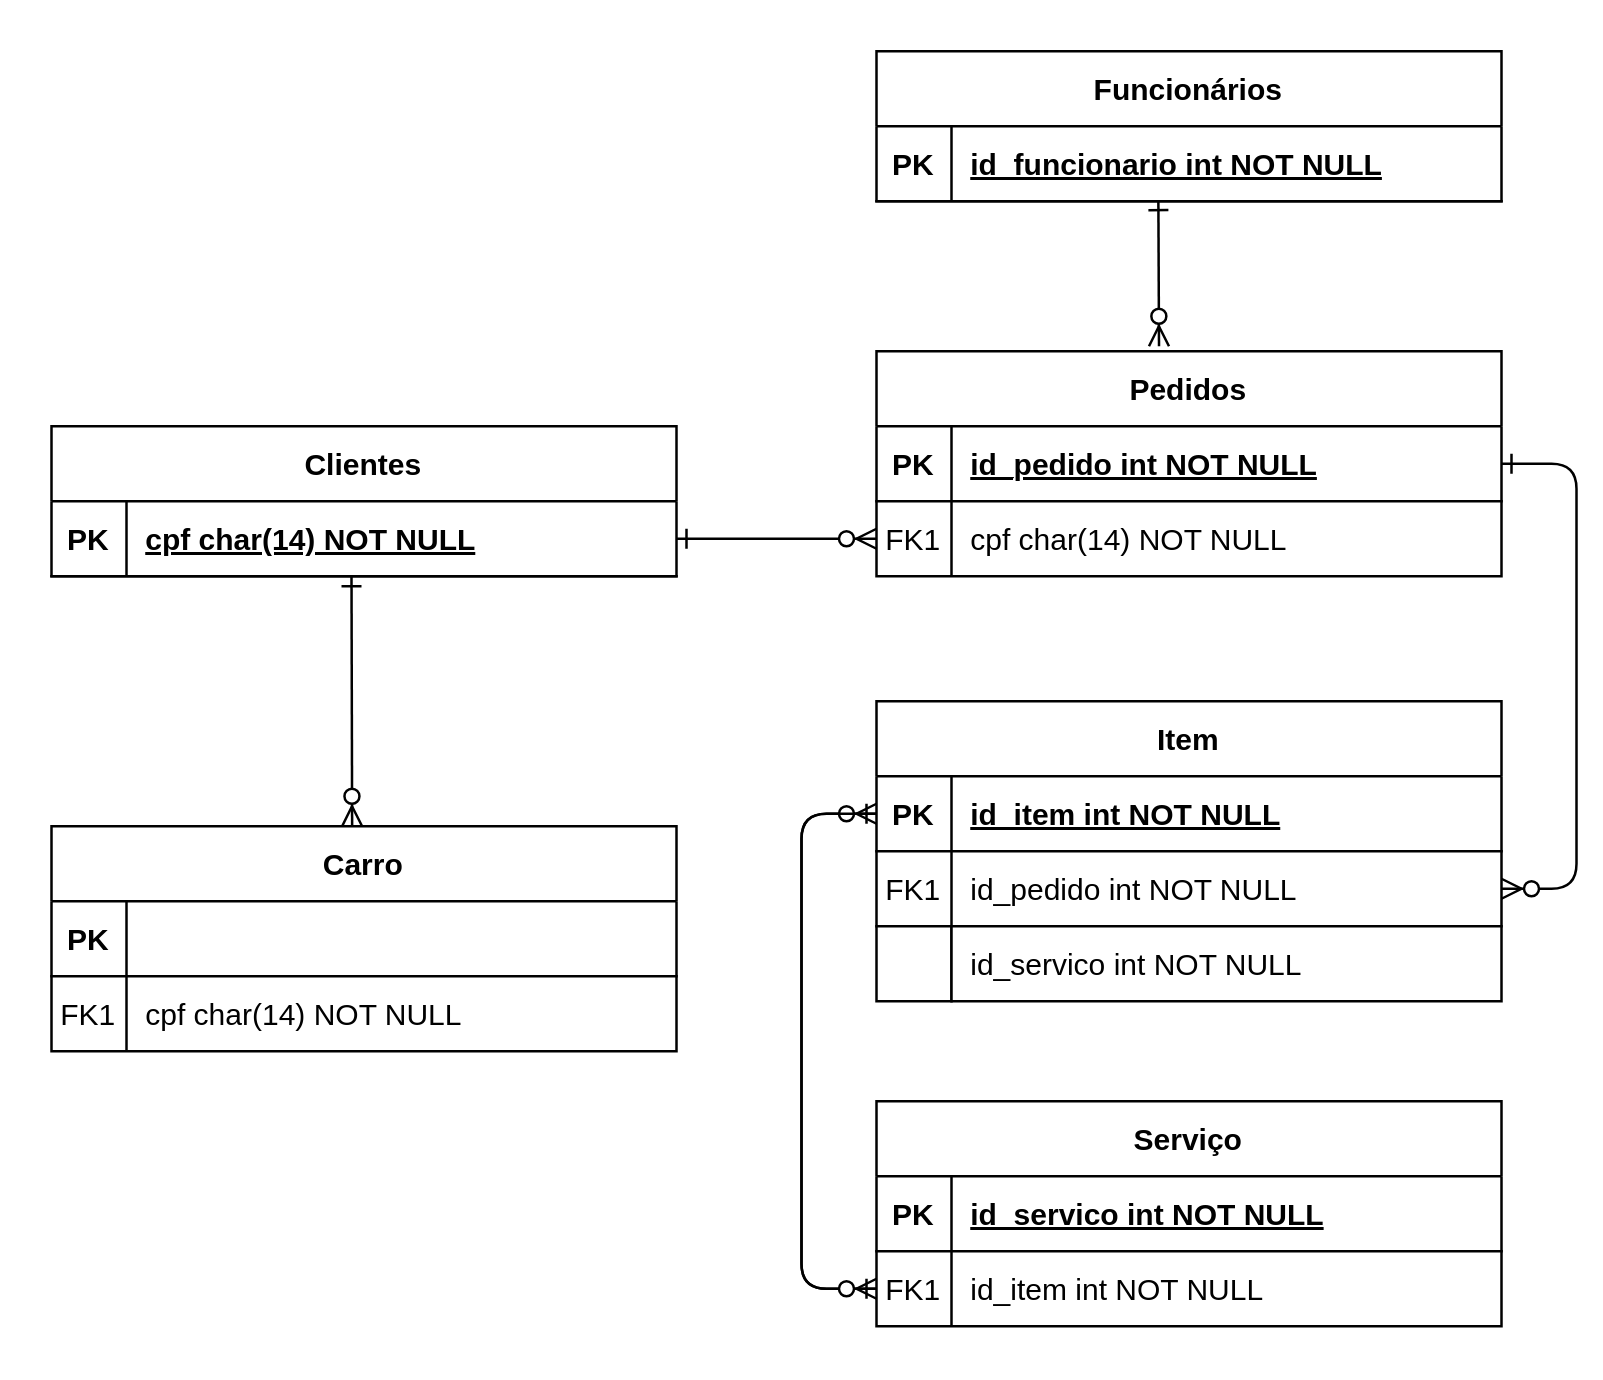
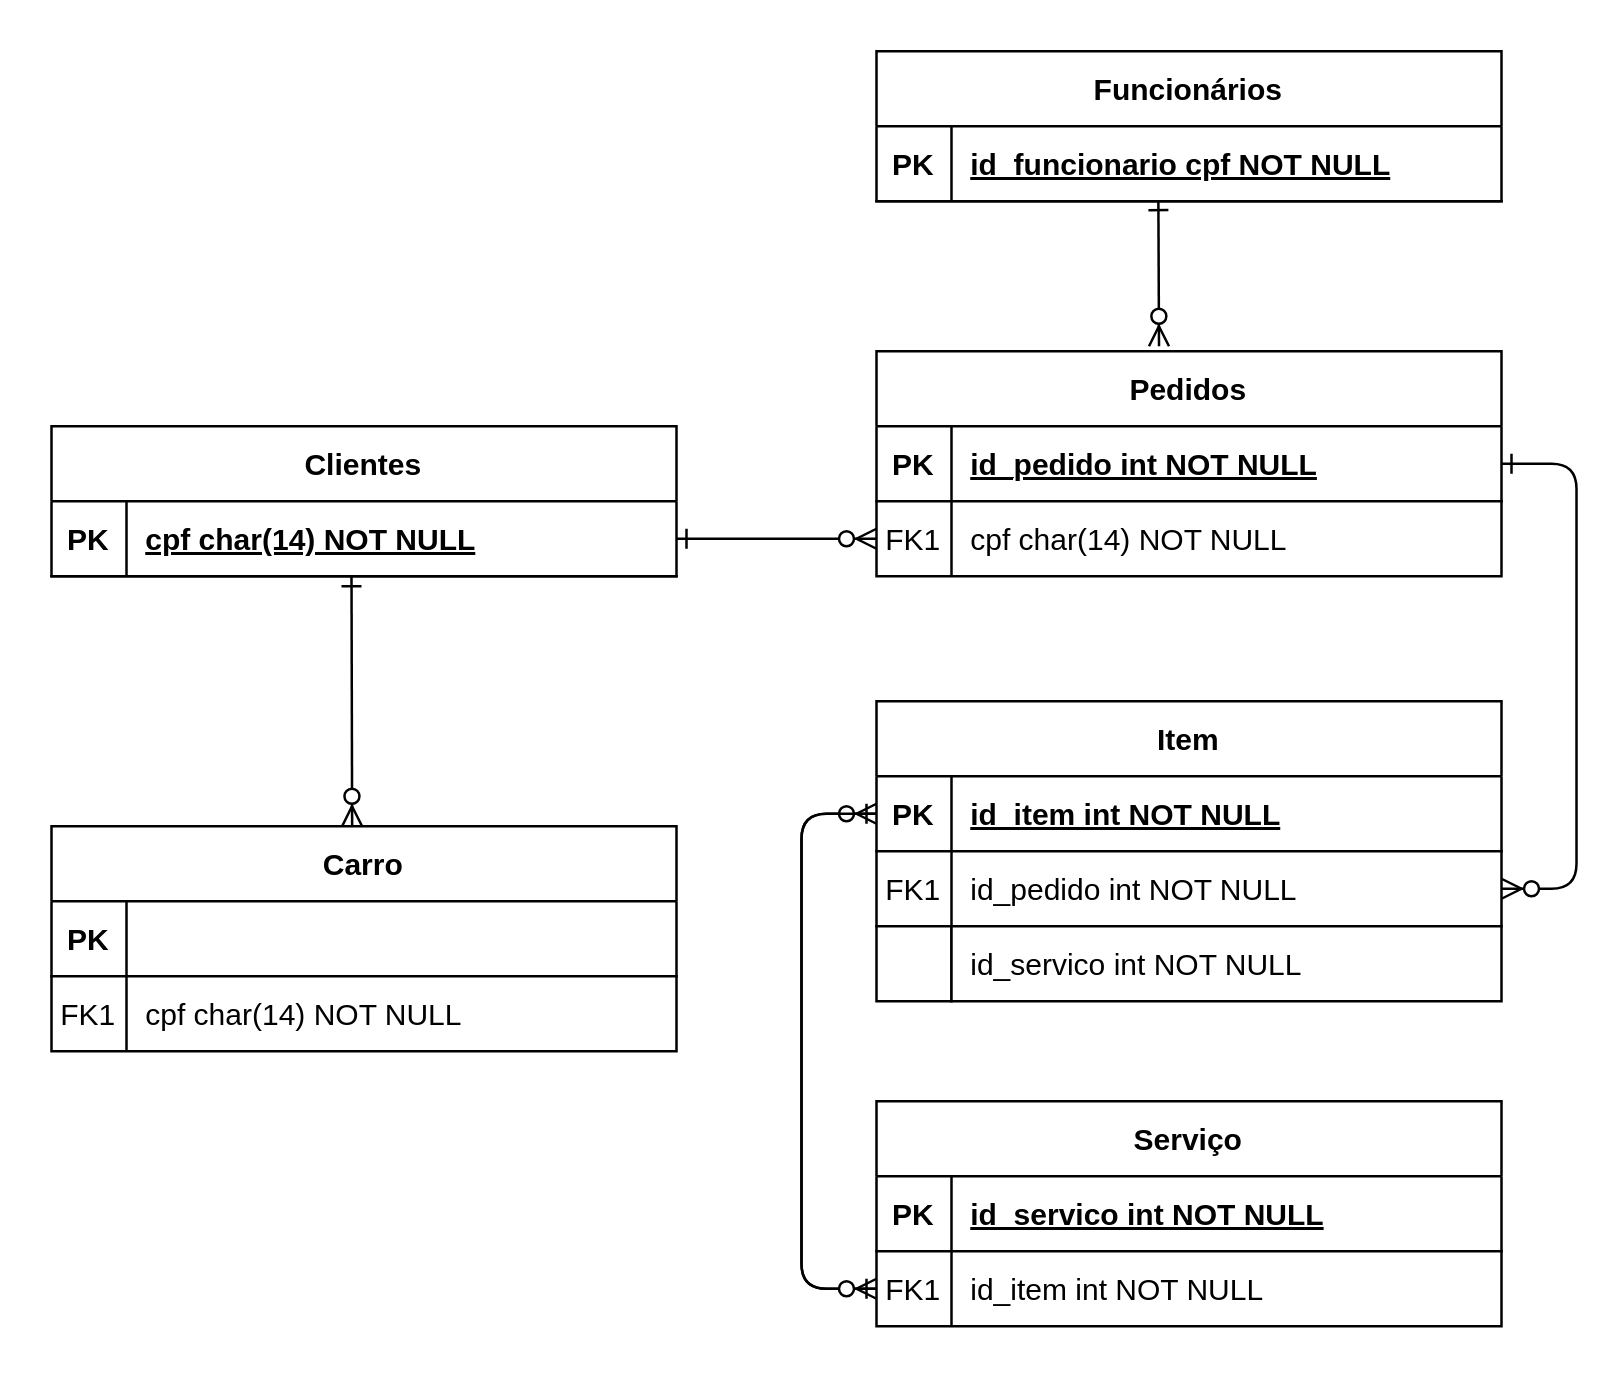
(1170, 165) -> (1173, 165)
